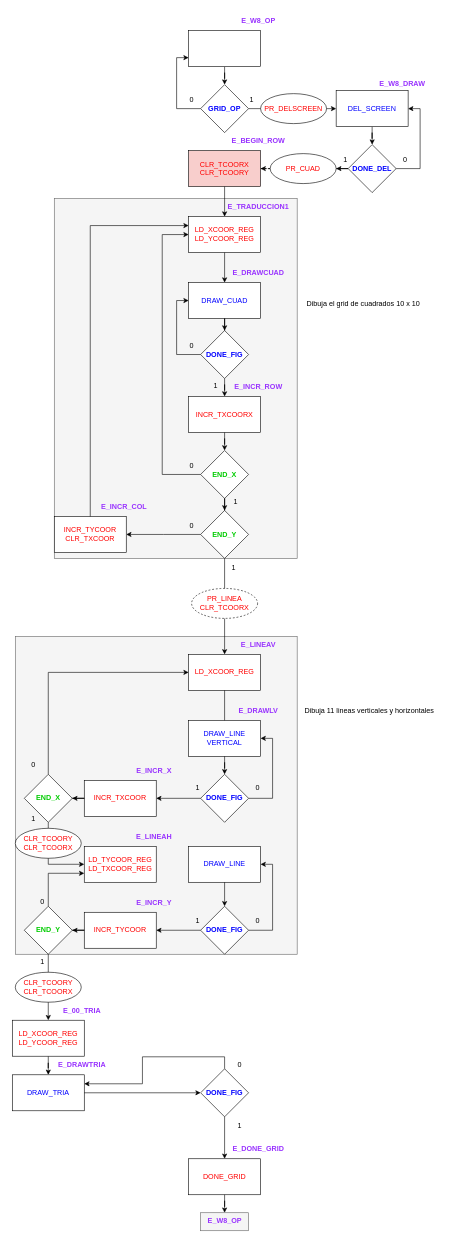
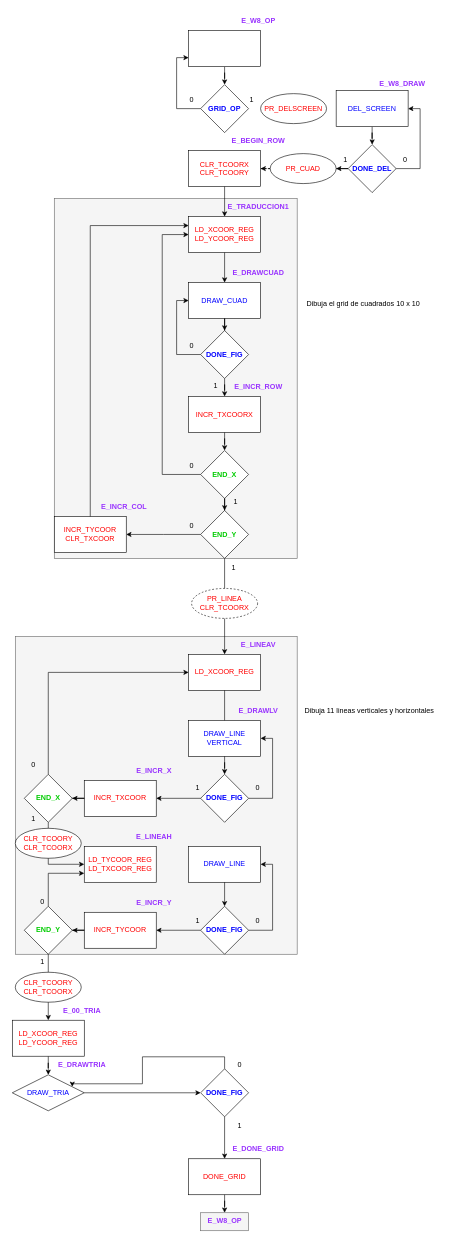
(255, 108) -> none
(225, 168) -> (225, 168)
(48, 1093) -> (48, 1093)
